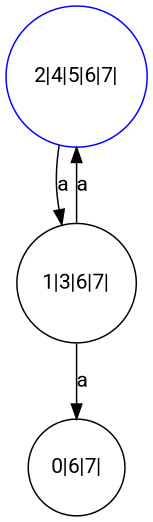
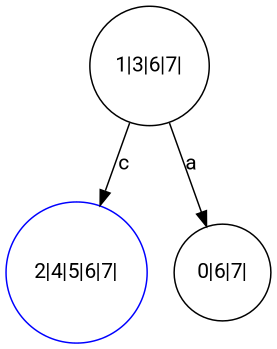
(56, 178) -> none
(83, 185) -> (124, 164)
